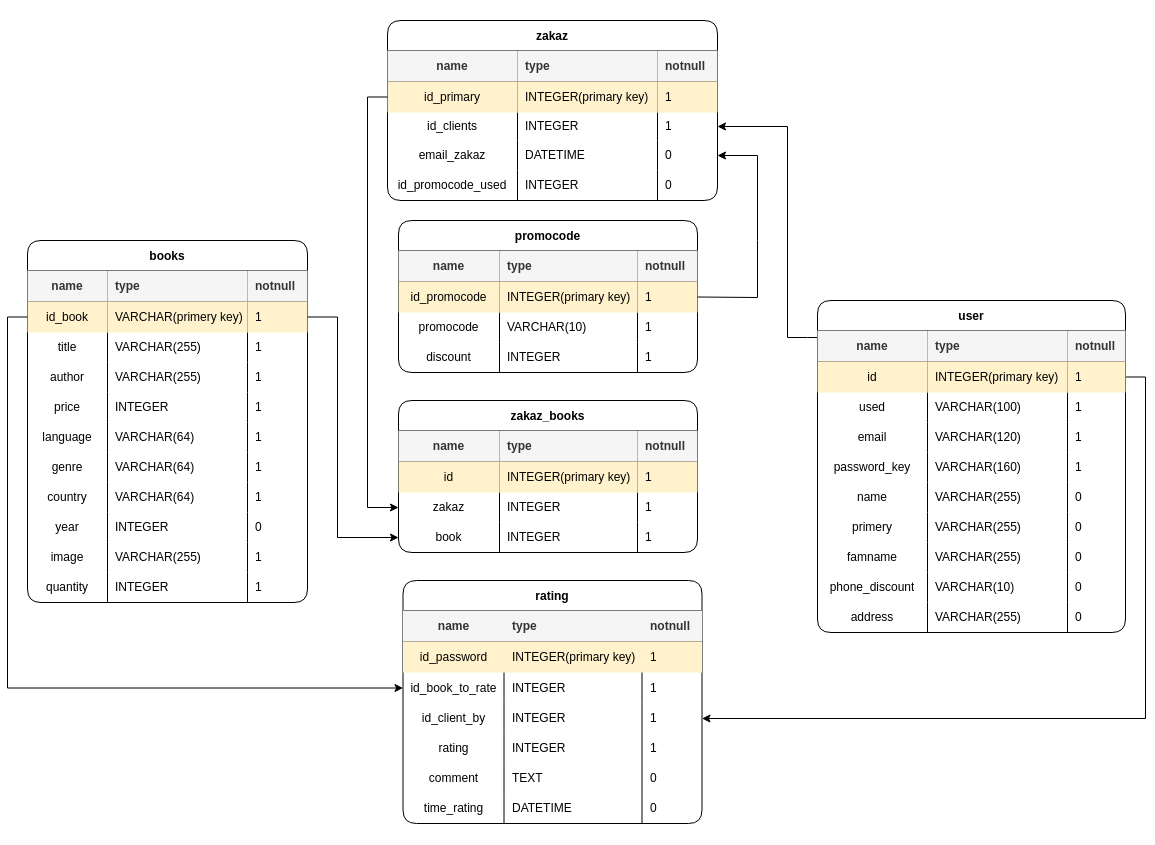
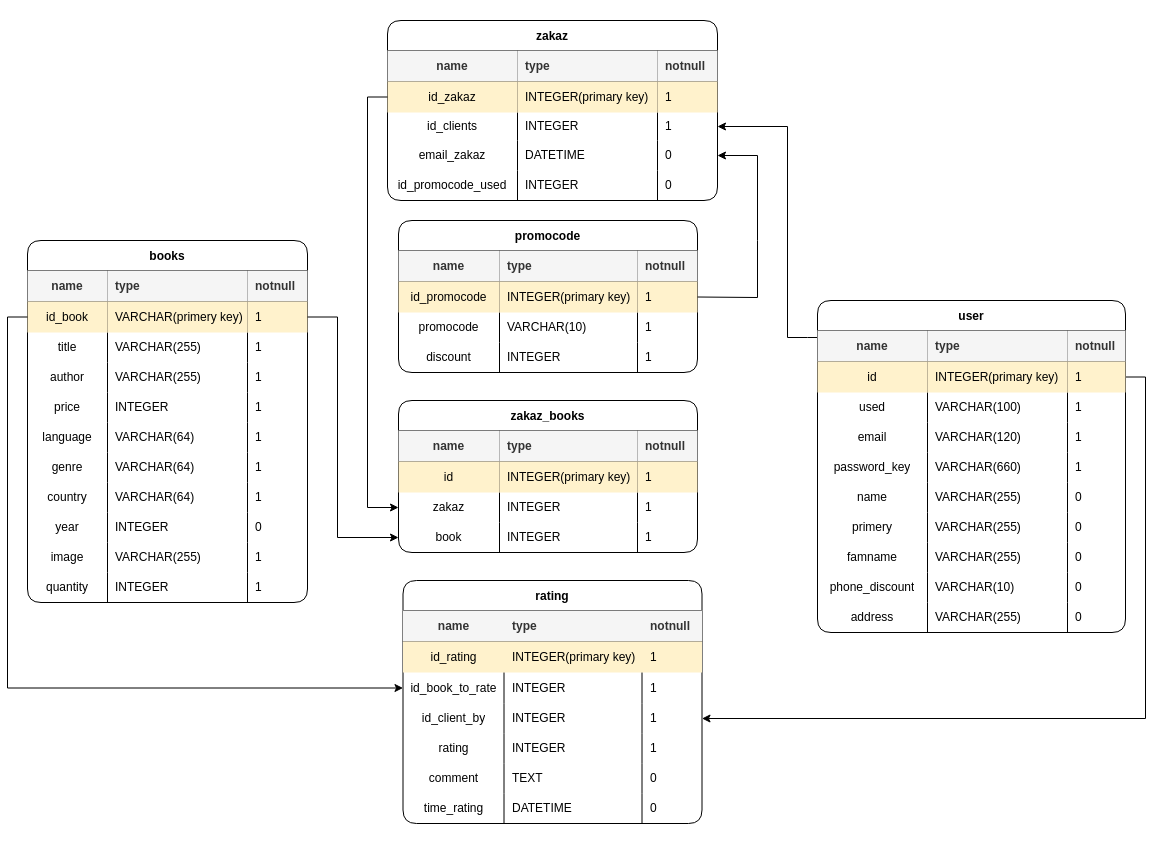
(453, 98) -> (453, 98)
(976, 468) -> (976, 468)
(454, 658) -> (454, 658)
